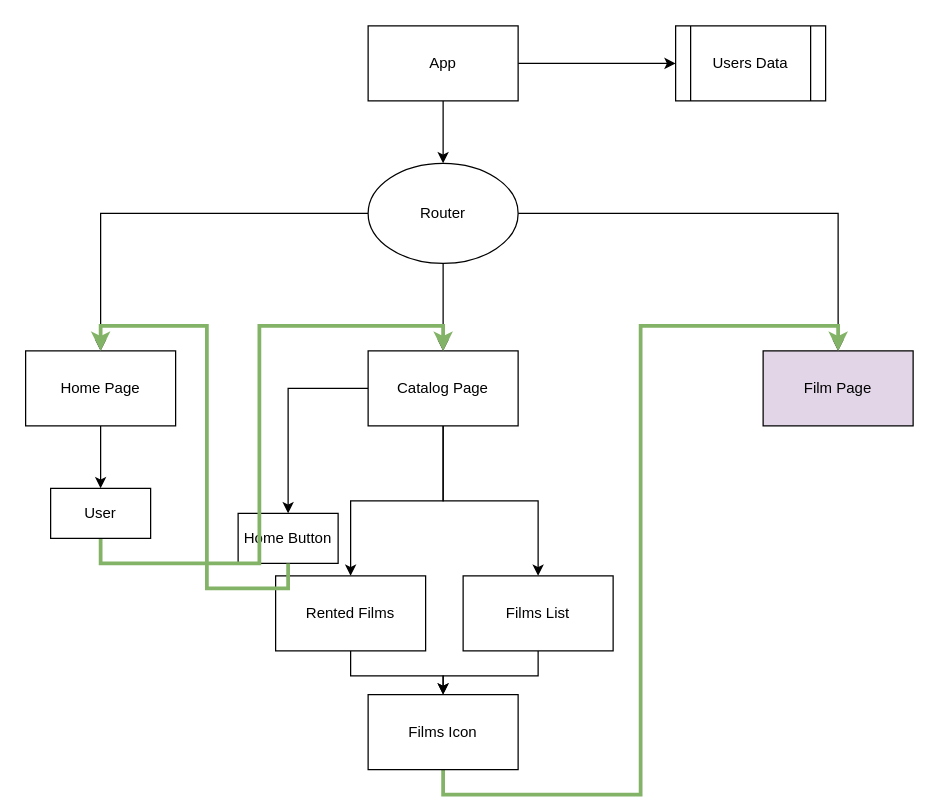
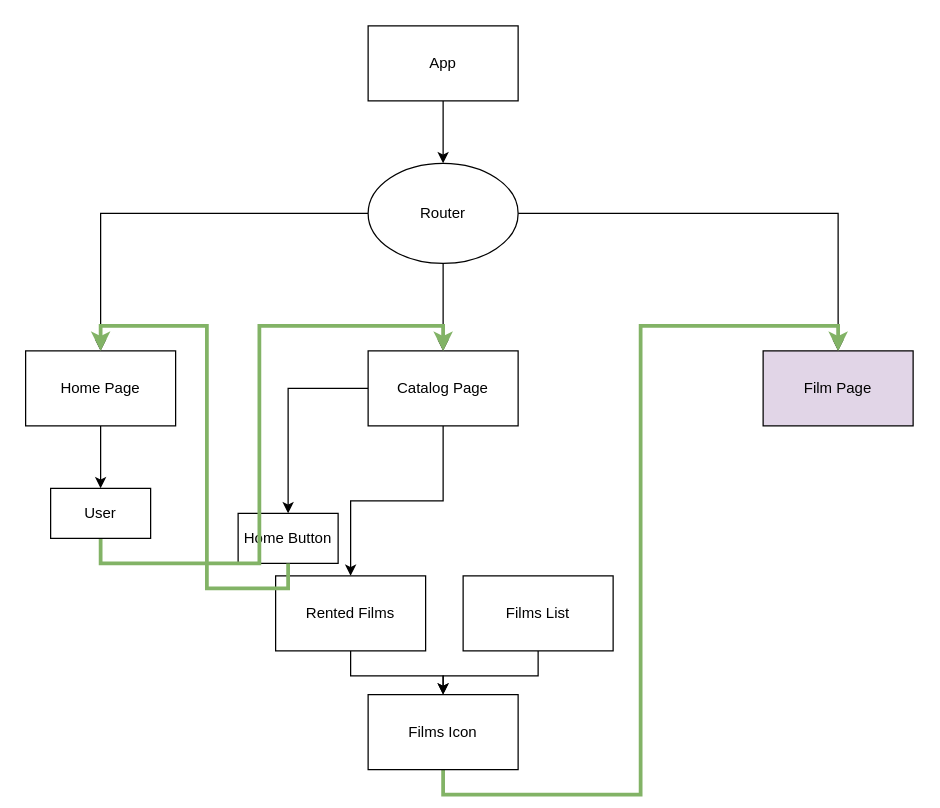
(592, 63) -> none
(751, 63) -> none
(524, 501) -> none
